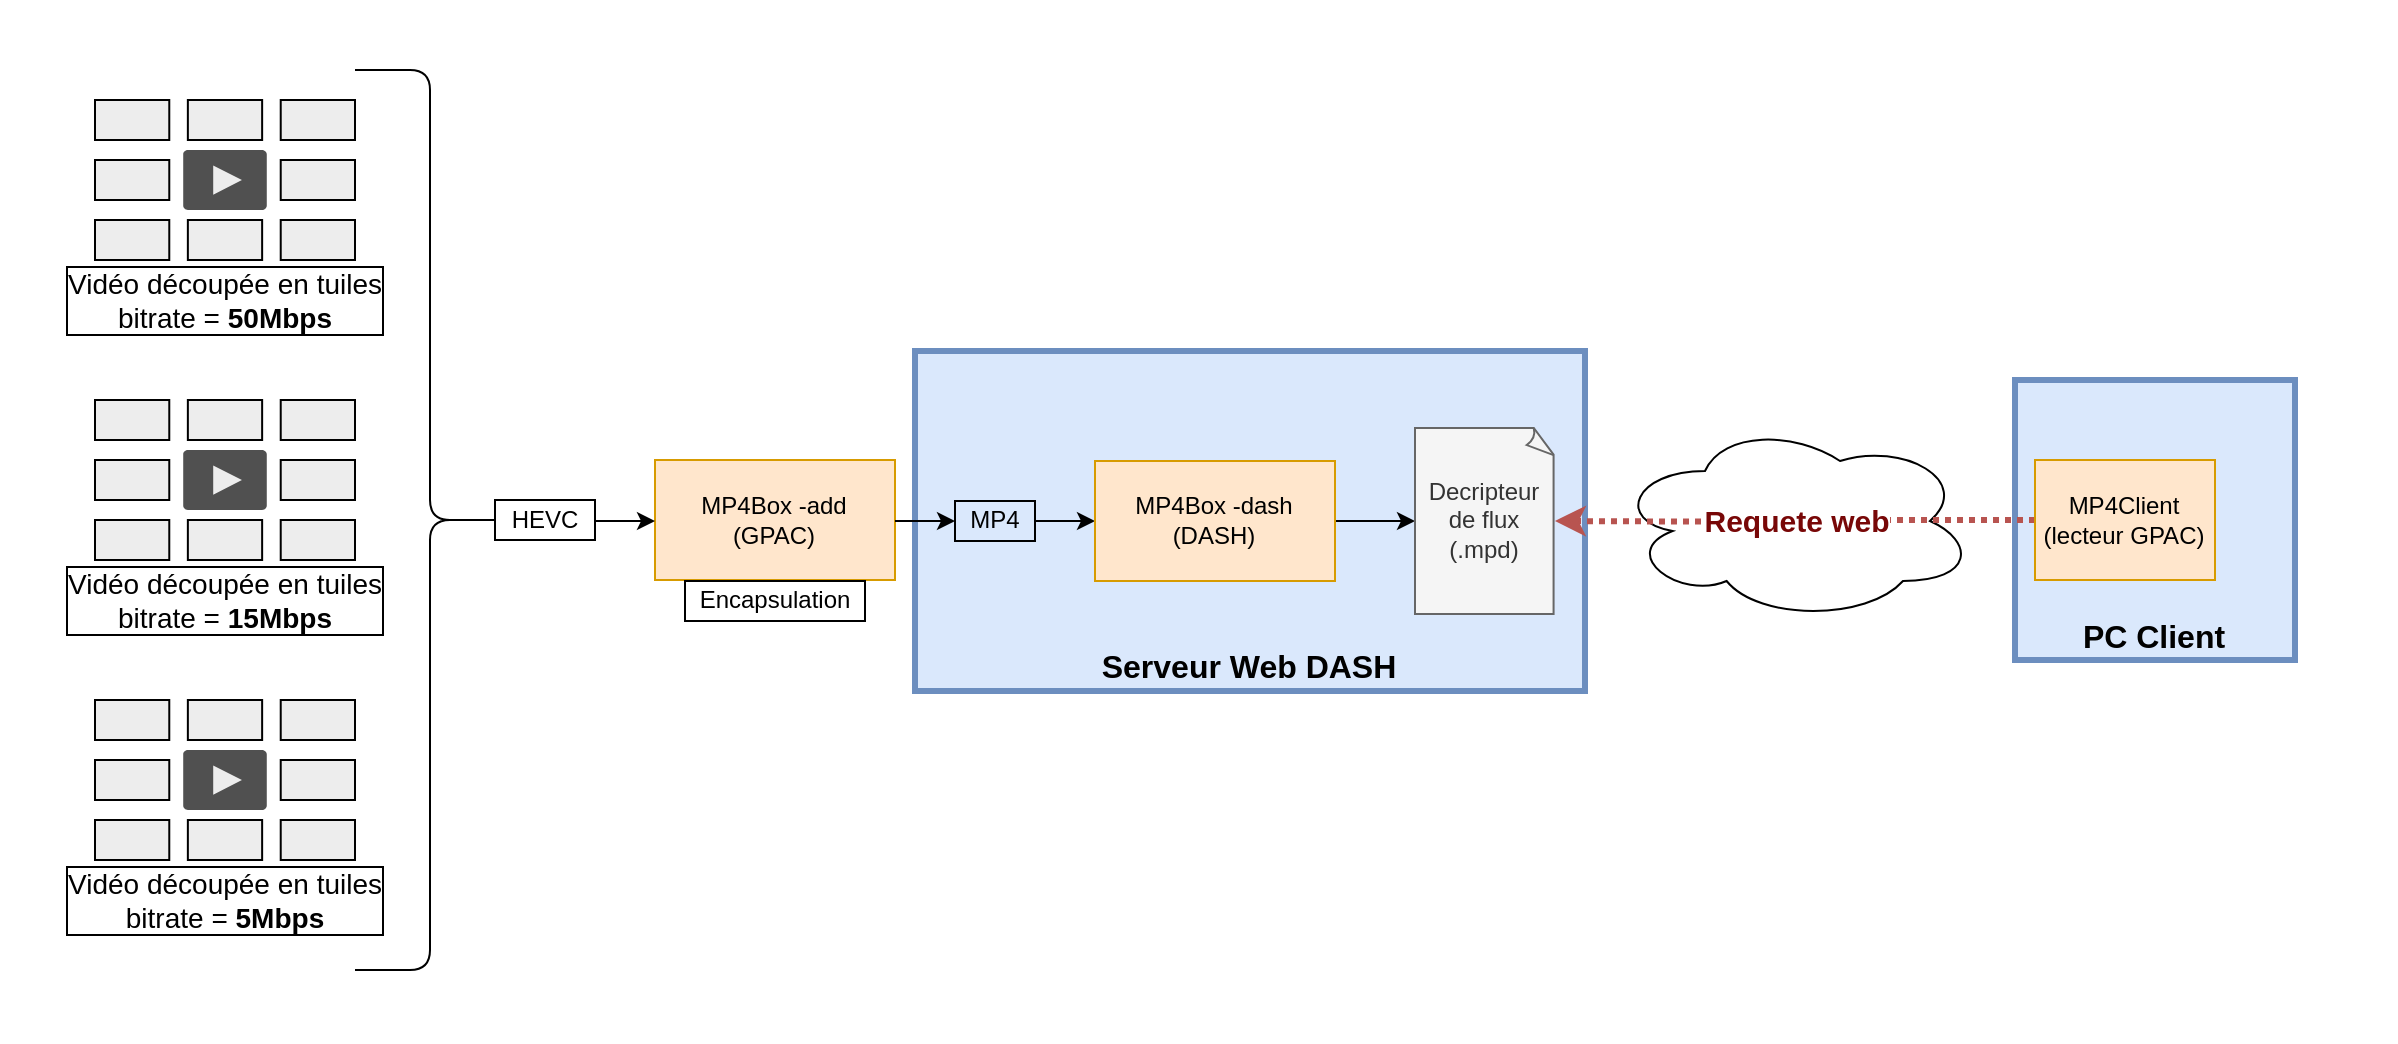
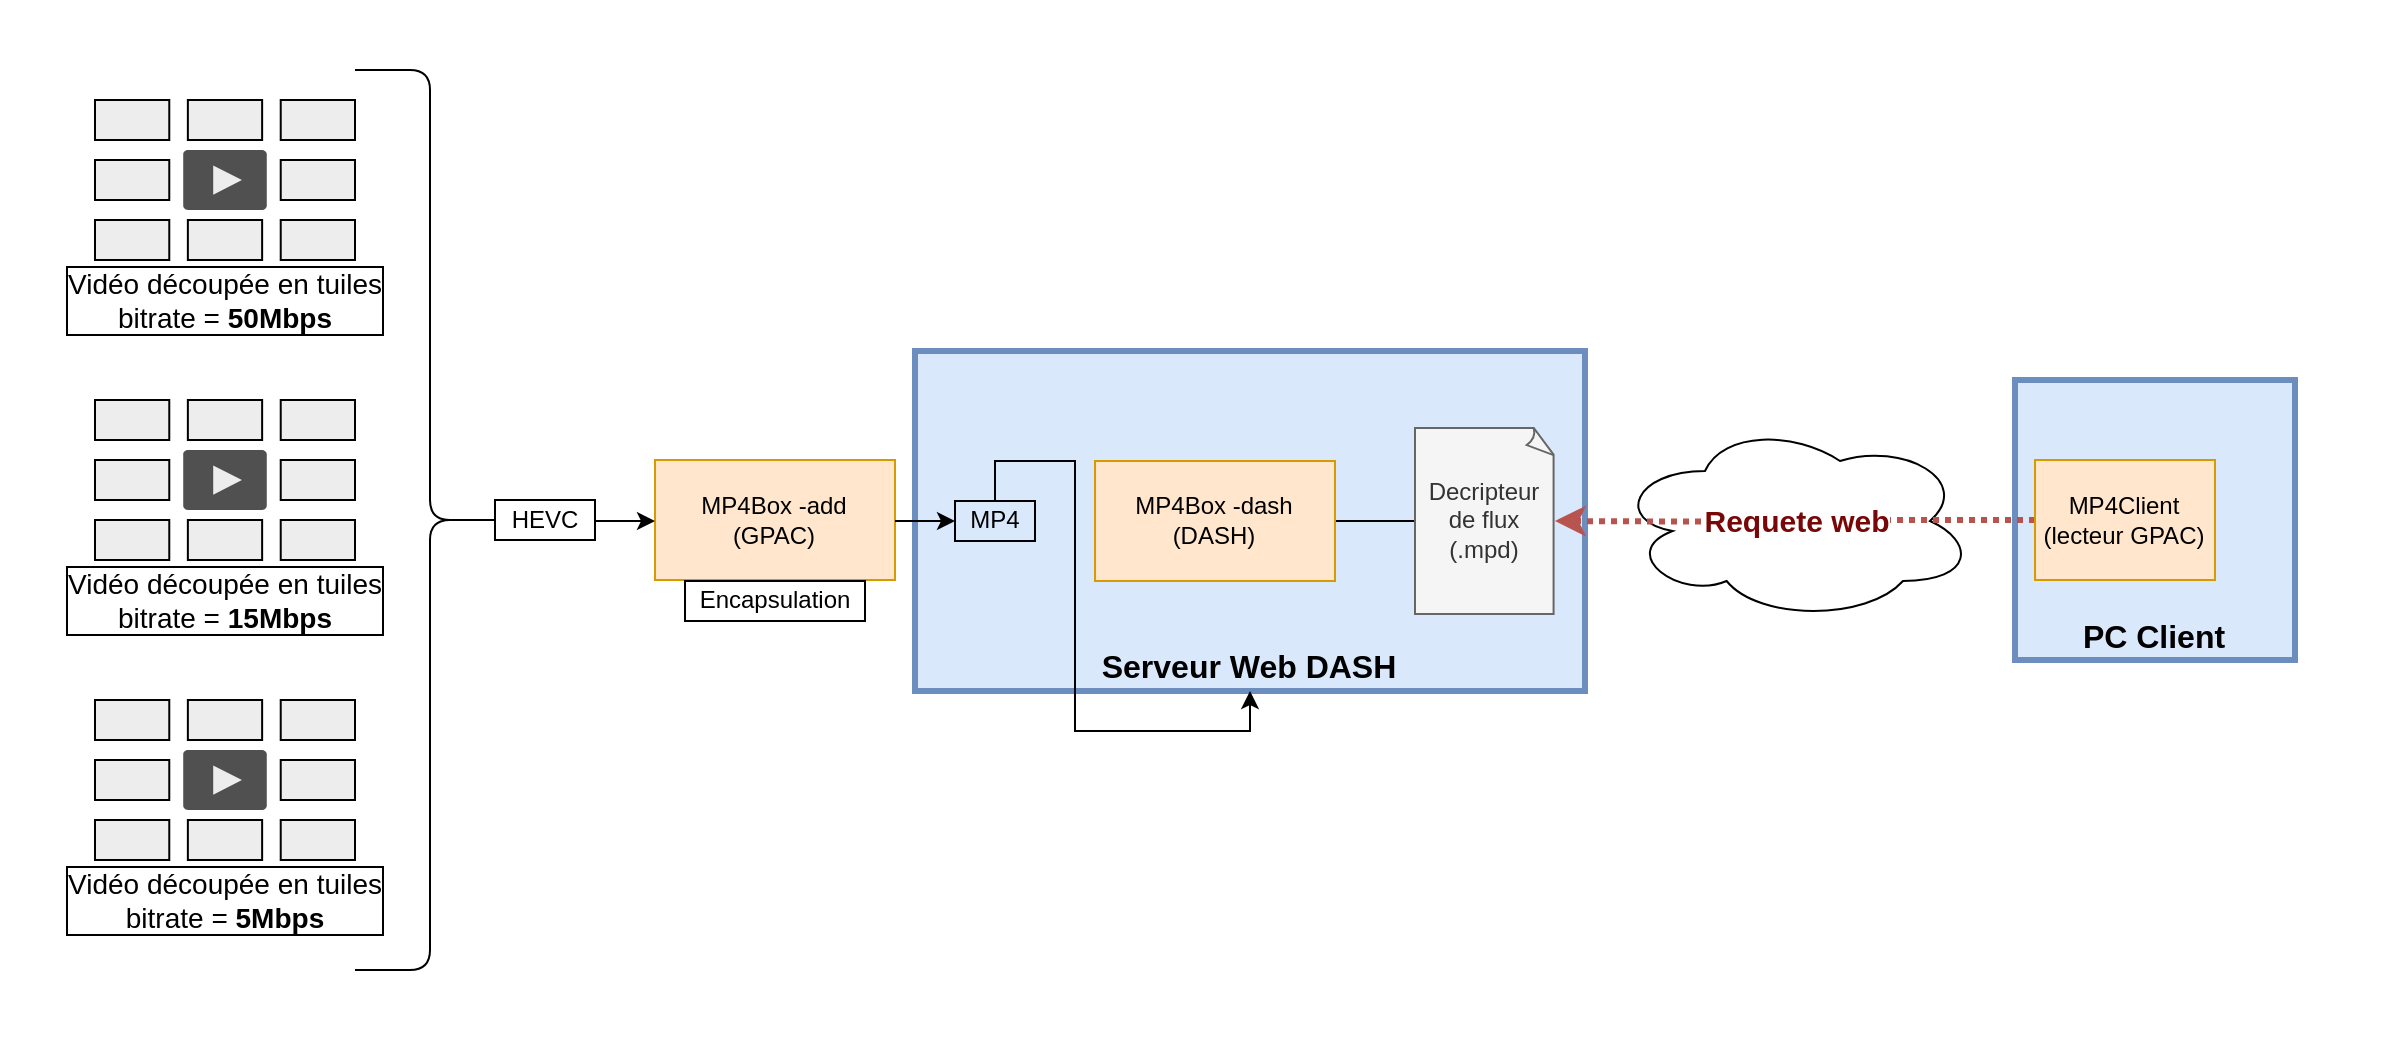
(1072, 521) -> (1075, 637)
(1400, 521) -> (1405, 521)
